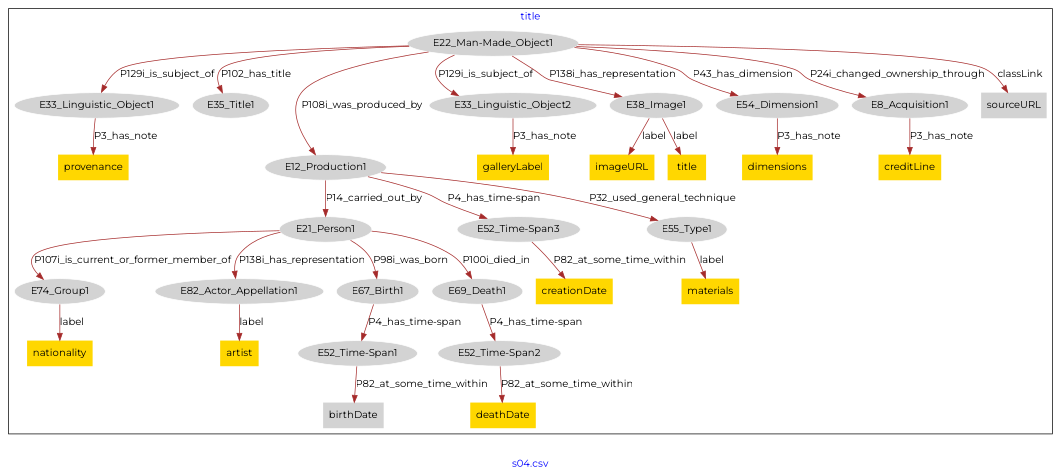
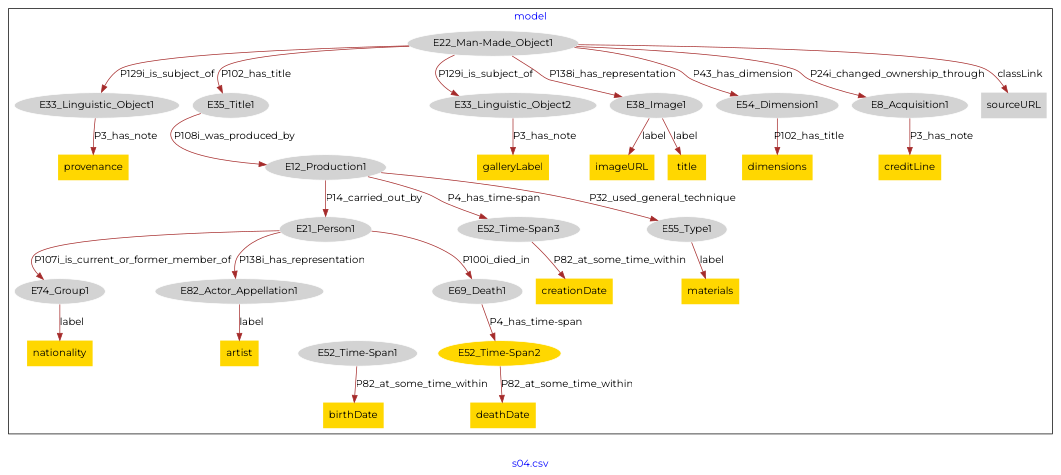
(530, 17) -> (530, 17)
(333, 74) -> (192, 152)
(809, 136) -> (809, 136)
(378, 291) -> none
(499, 353) -> (499, 353)
(353, 415) -> (353, 415)
